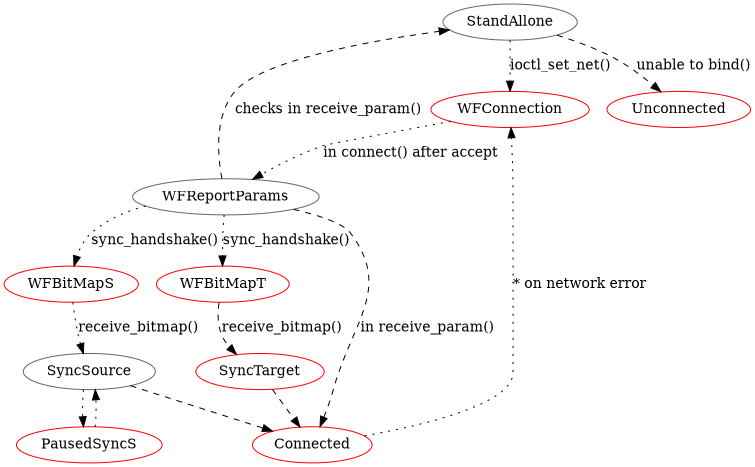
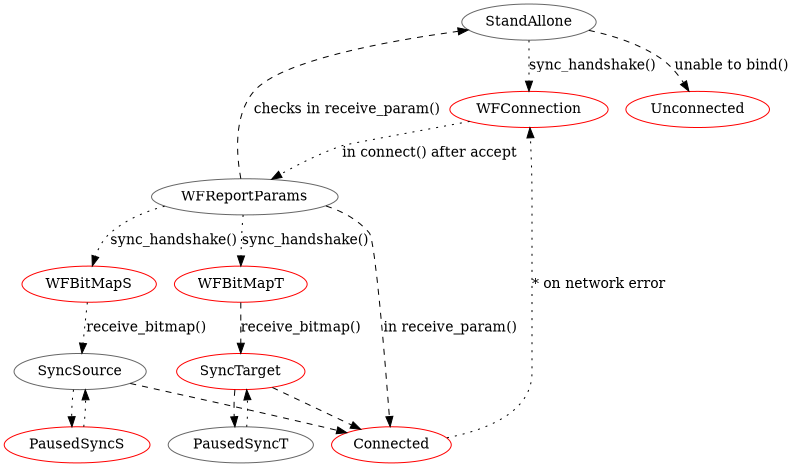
(560, 66) -> (593, 66)
none -> (241, 445)
